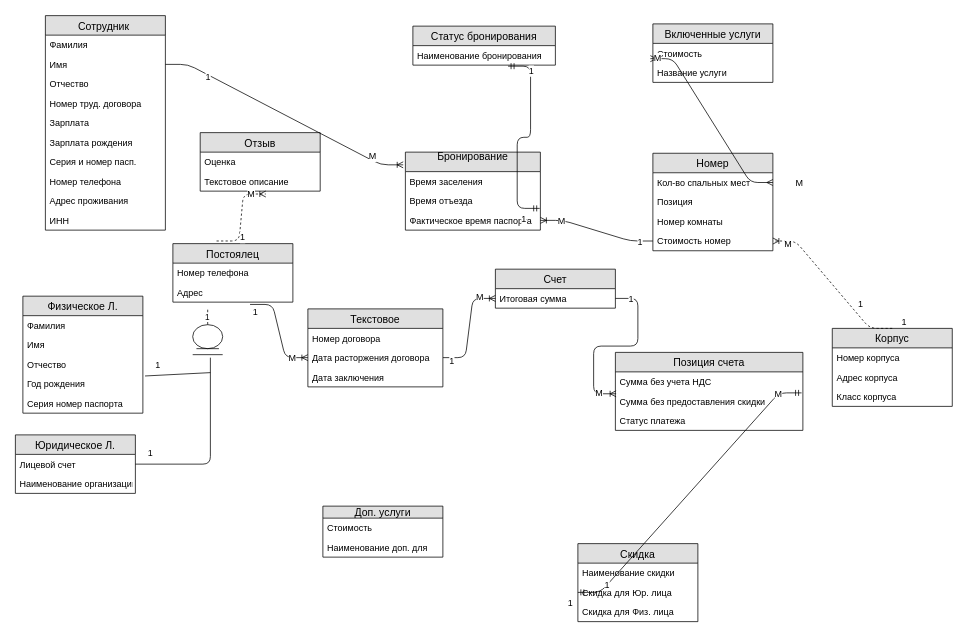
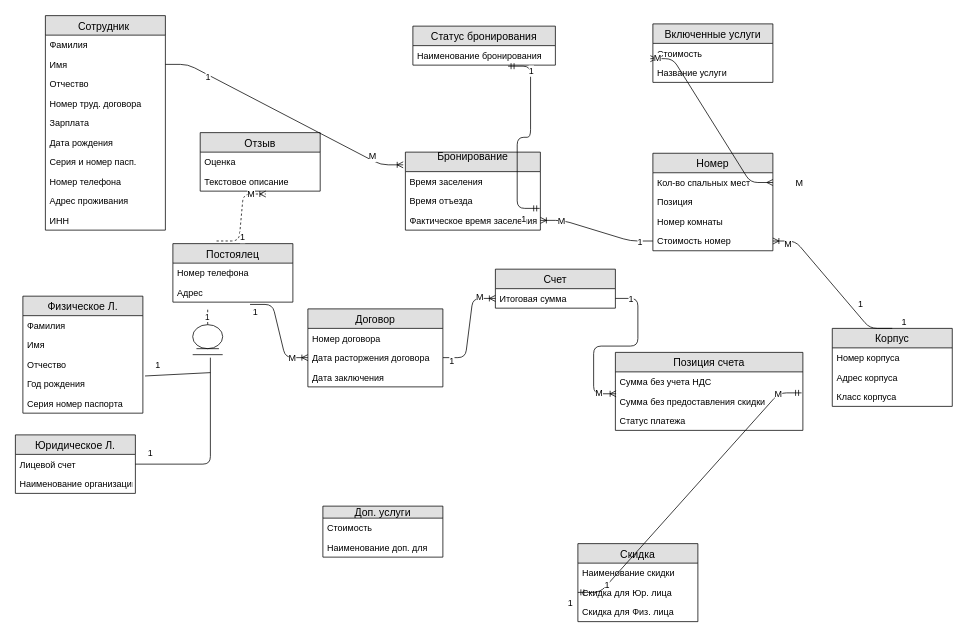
(91, 143) -> (81, 143)
(473, 221) -> (475, 221)
(827, 278) -> (827, 278)
(375, 319) -> (375, 319)
